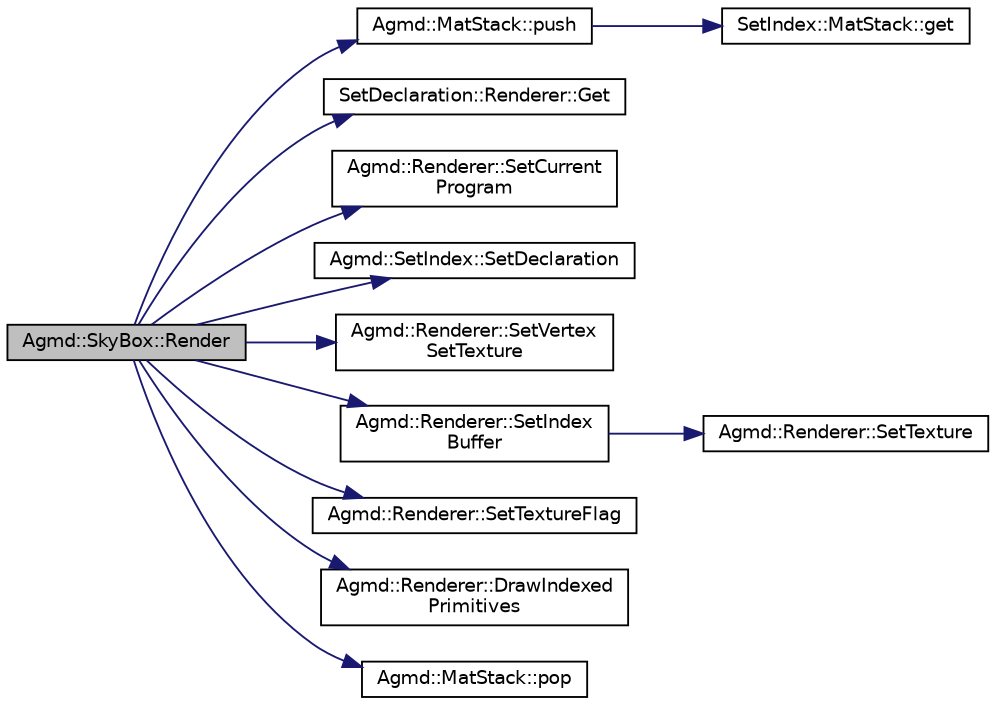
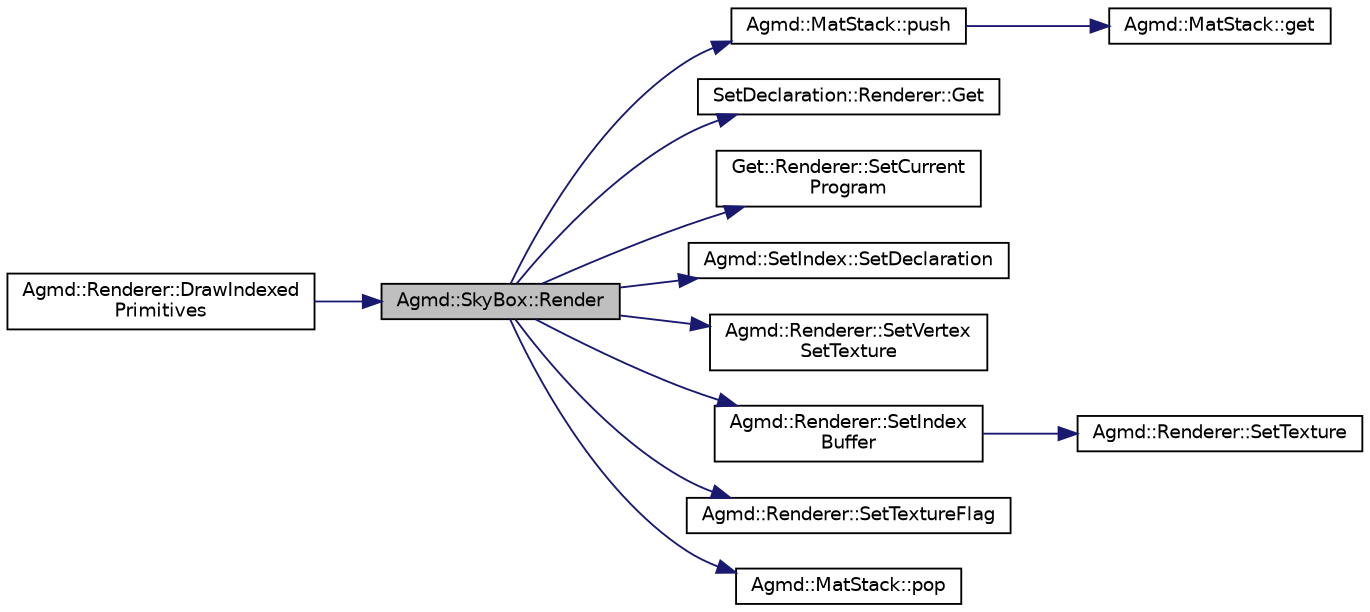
(846, 26) -> (1220, 26)
(475, 179) -> (849, 179)
(224, 473) -> (339, 302)
